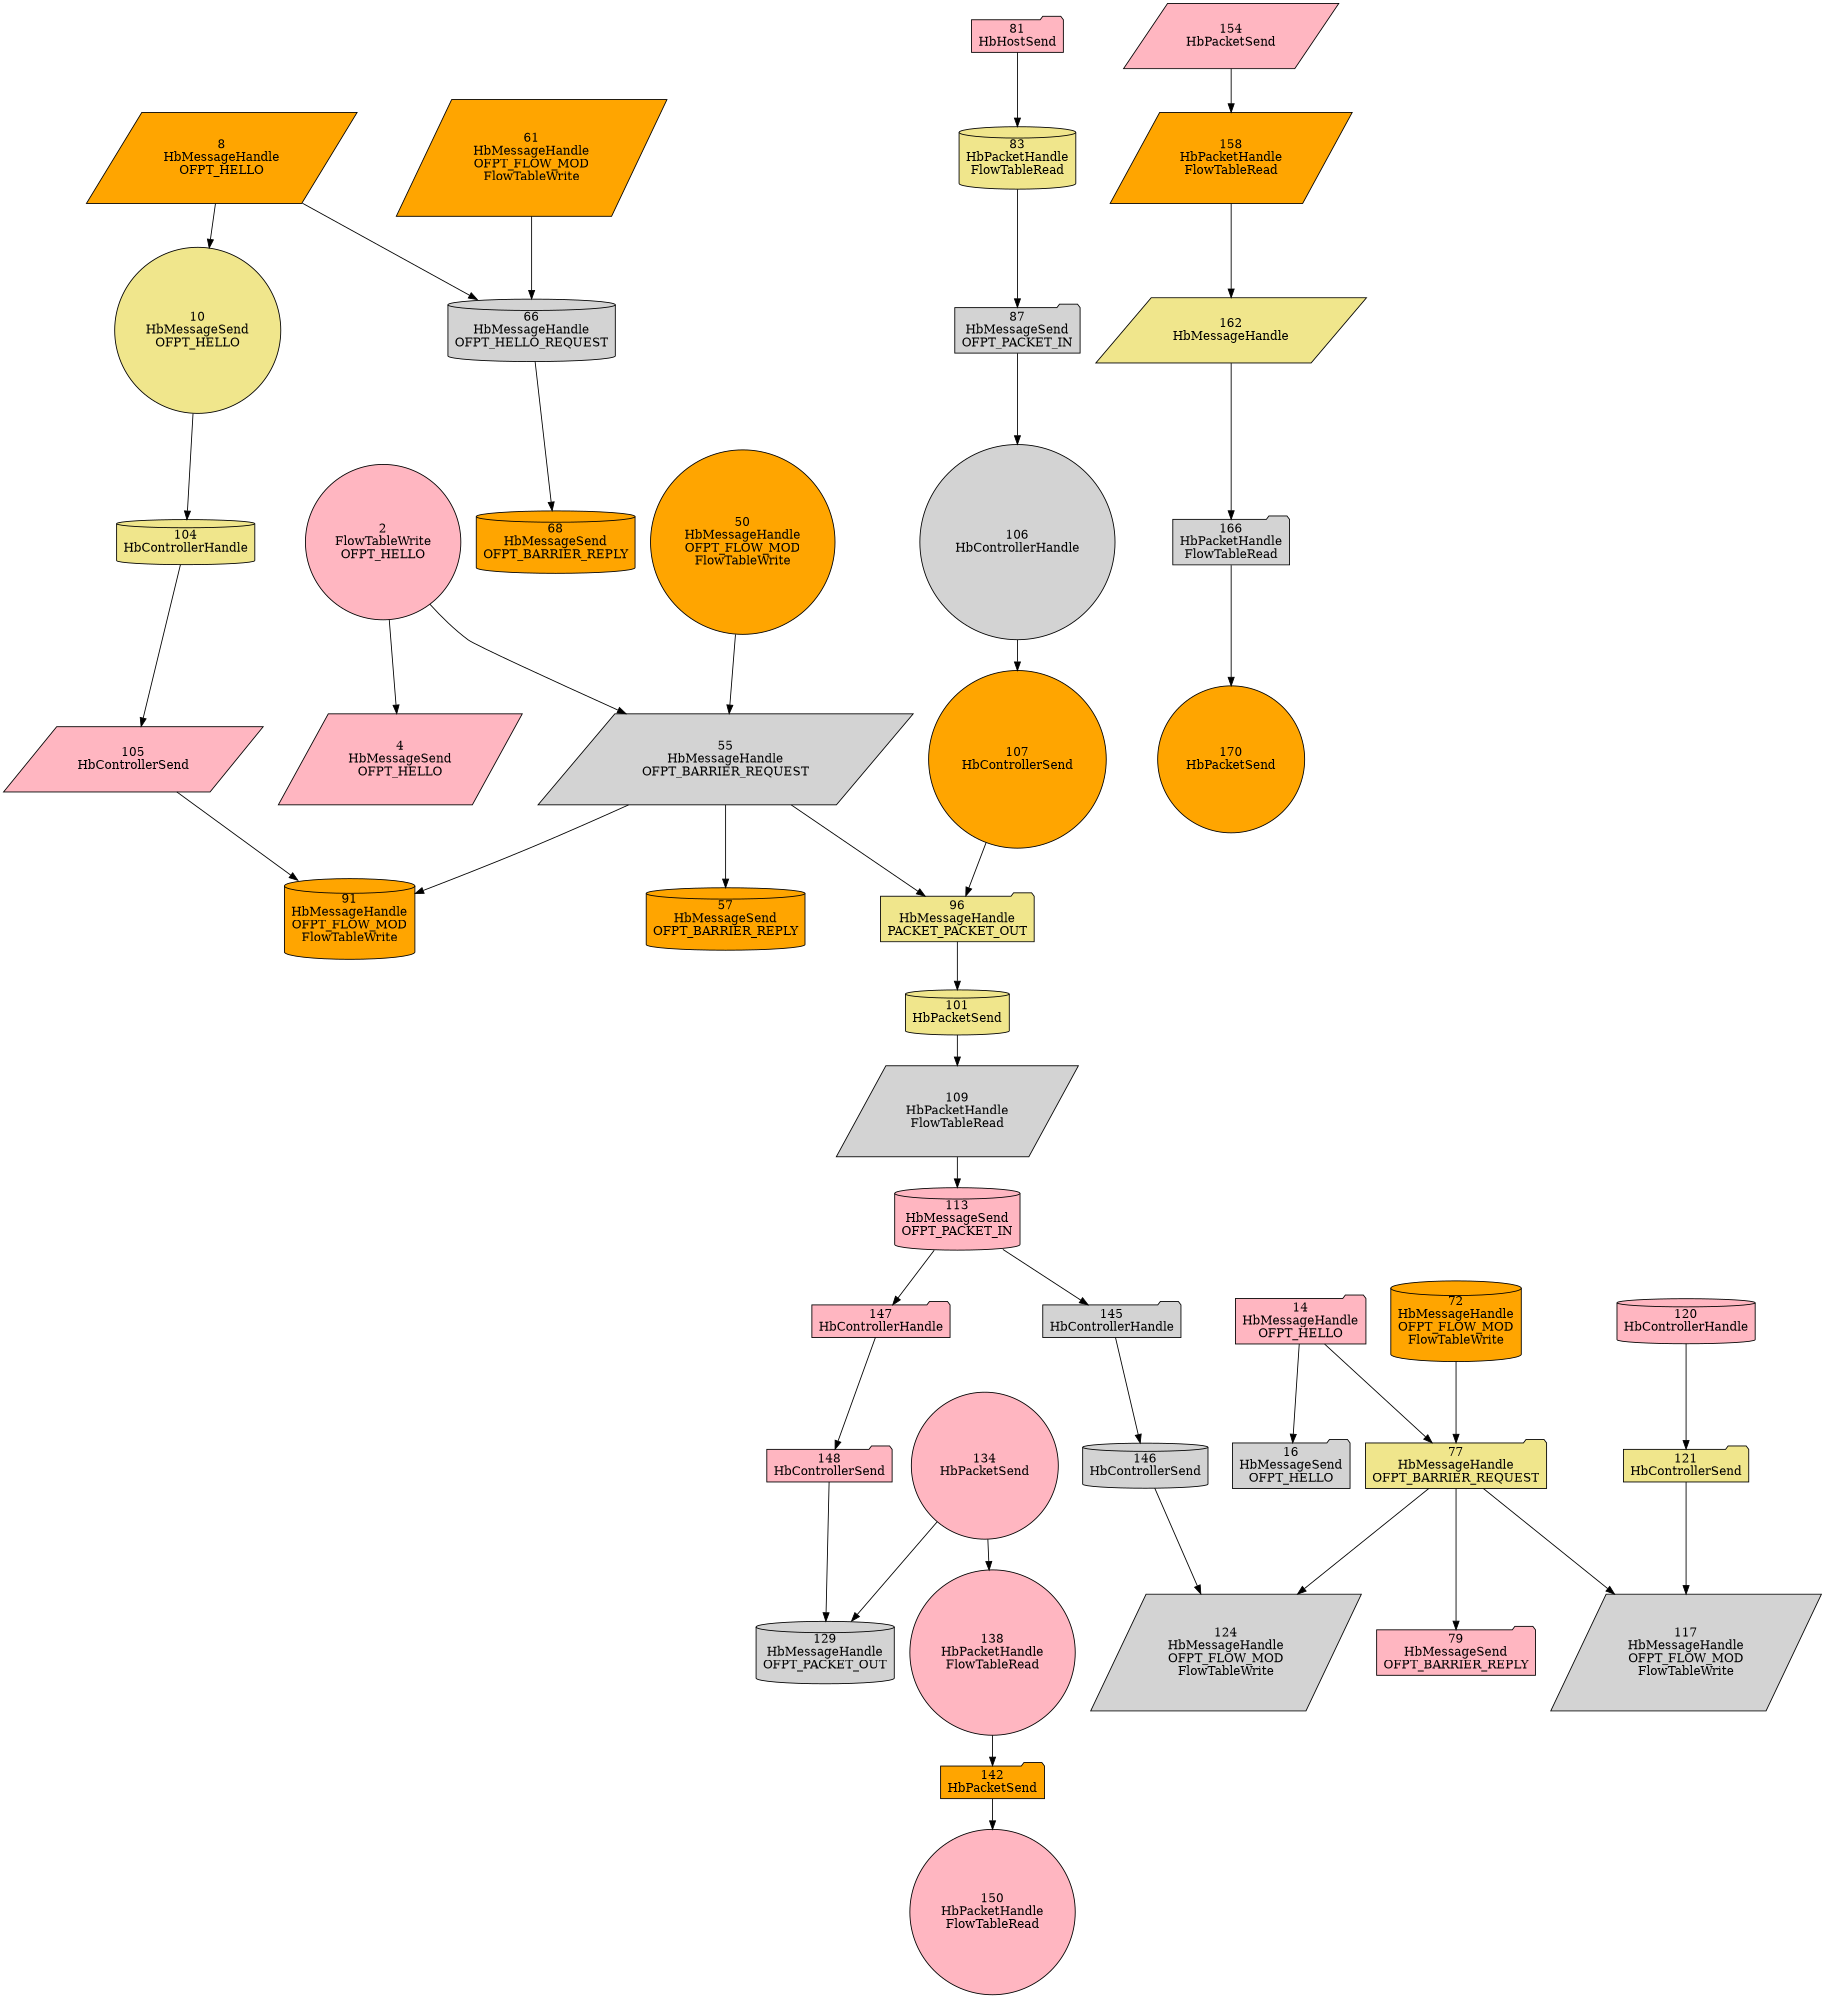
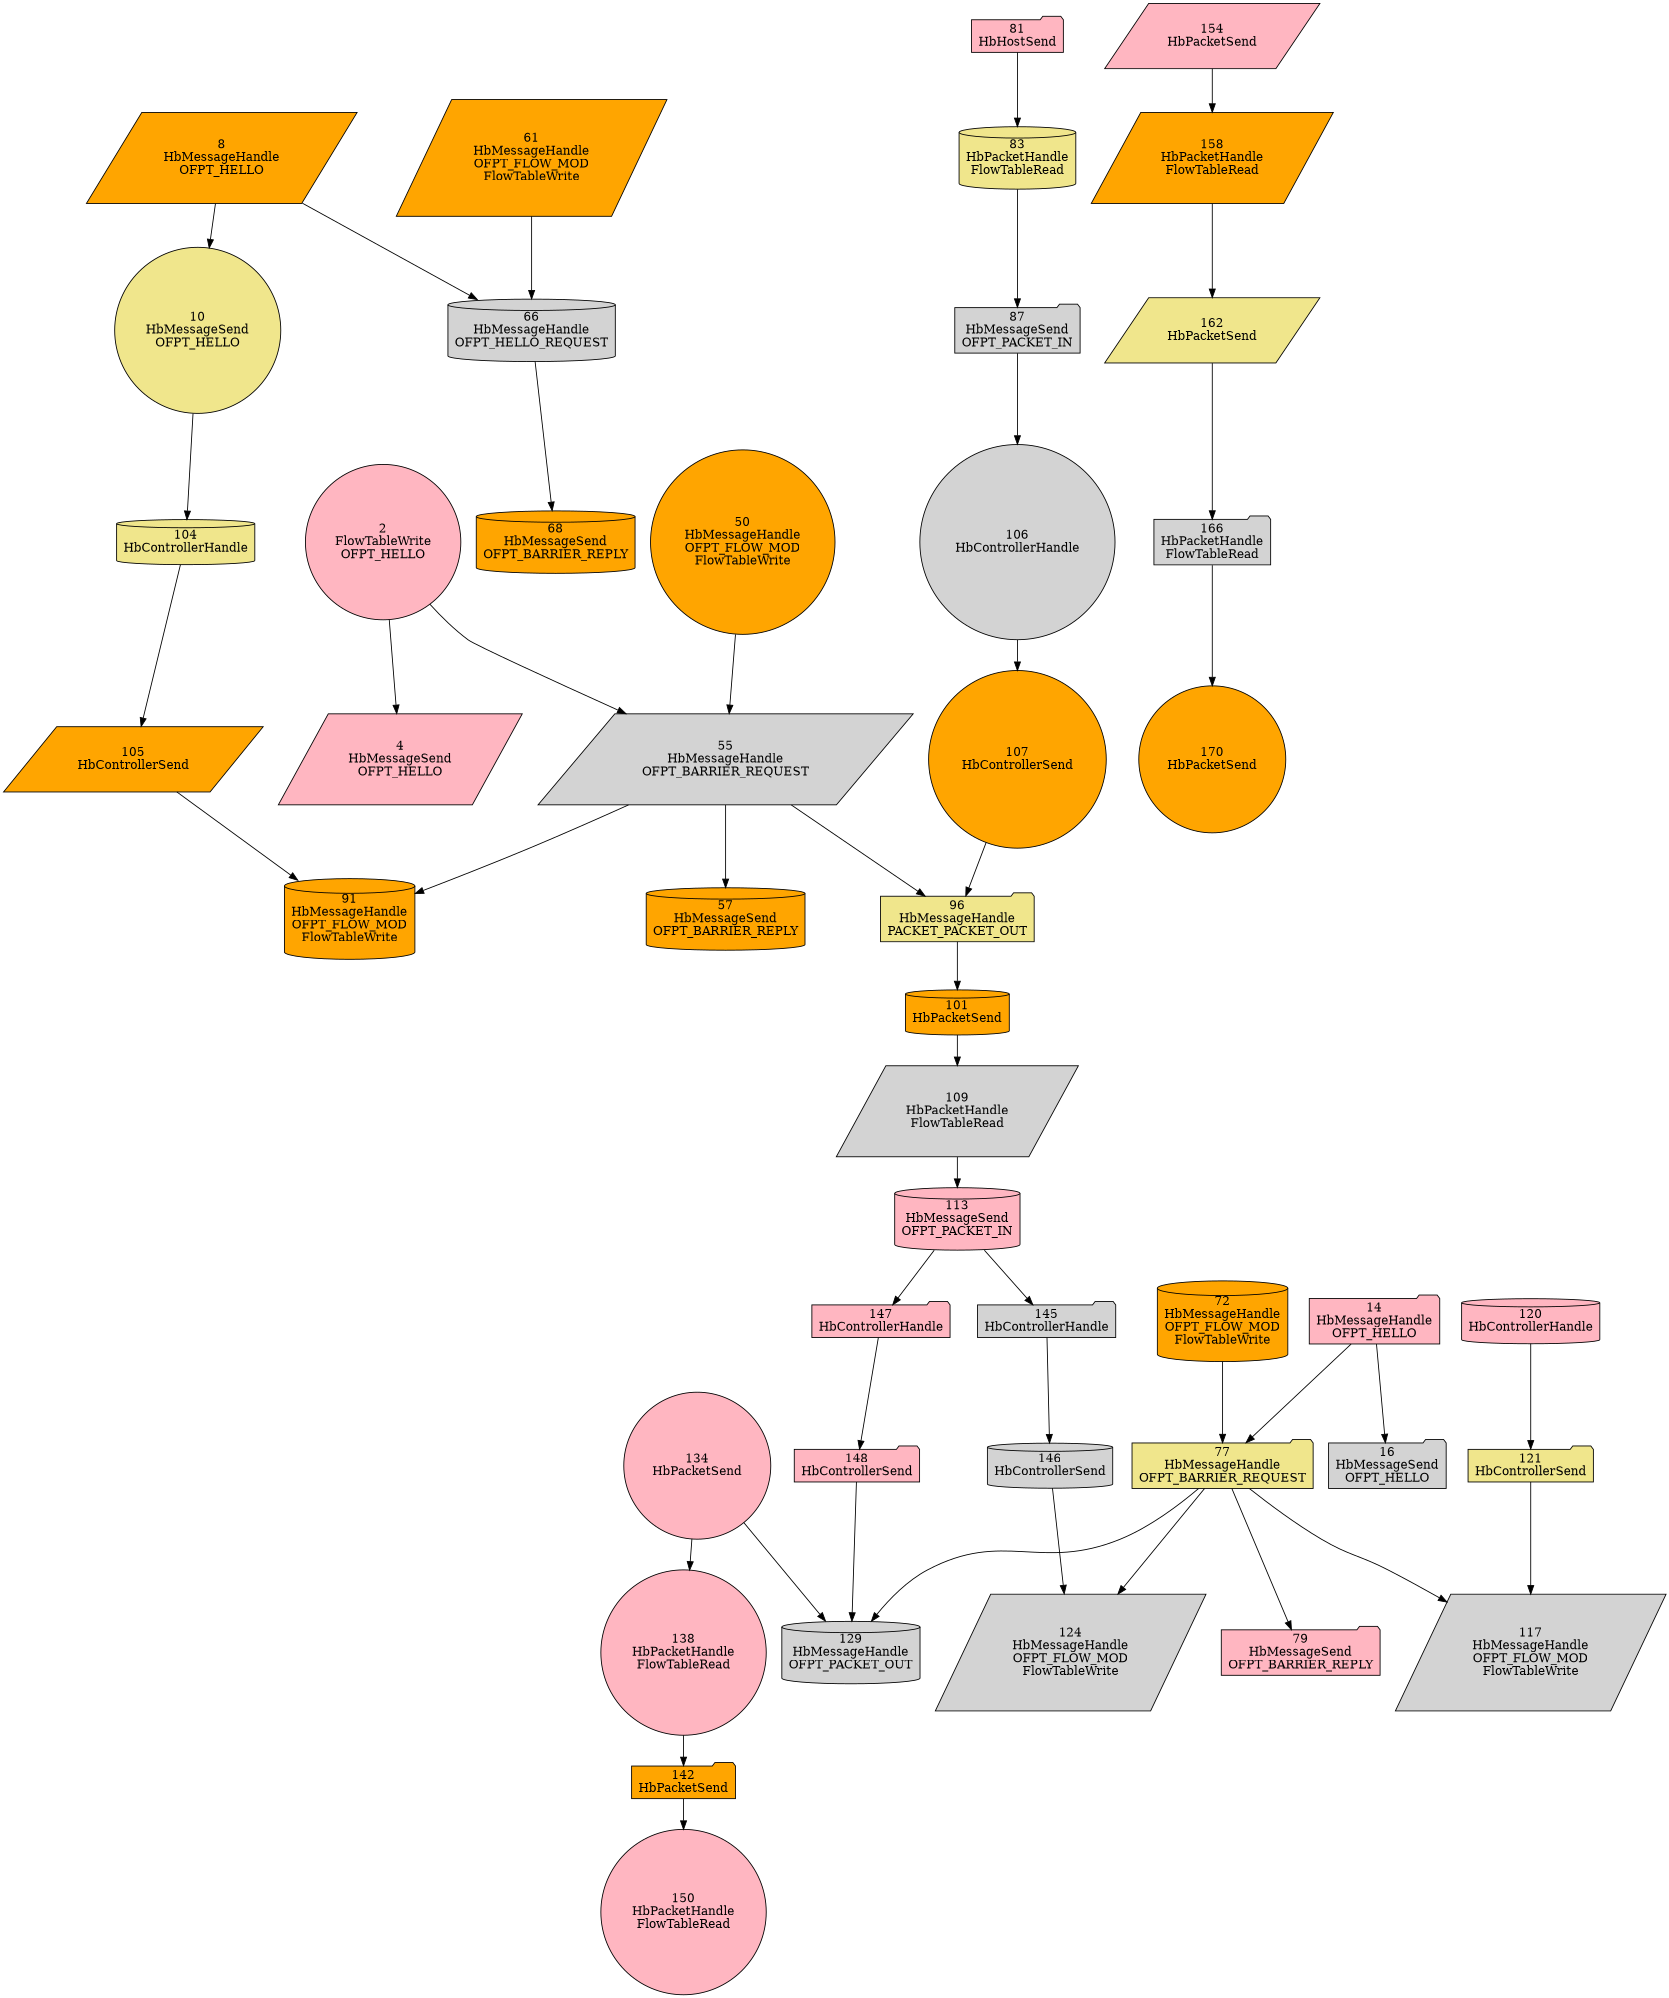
(1231, 330) -> (1212, 330)
(133, 759) -> (133, 759)
(957, 1012) -> (957, 1012)
none -> (1036, 1552)
